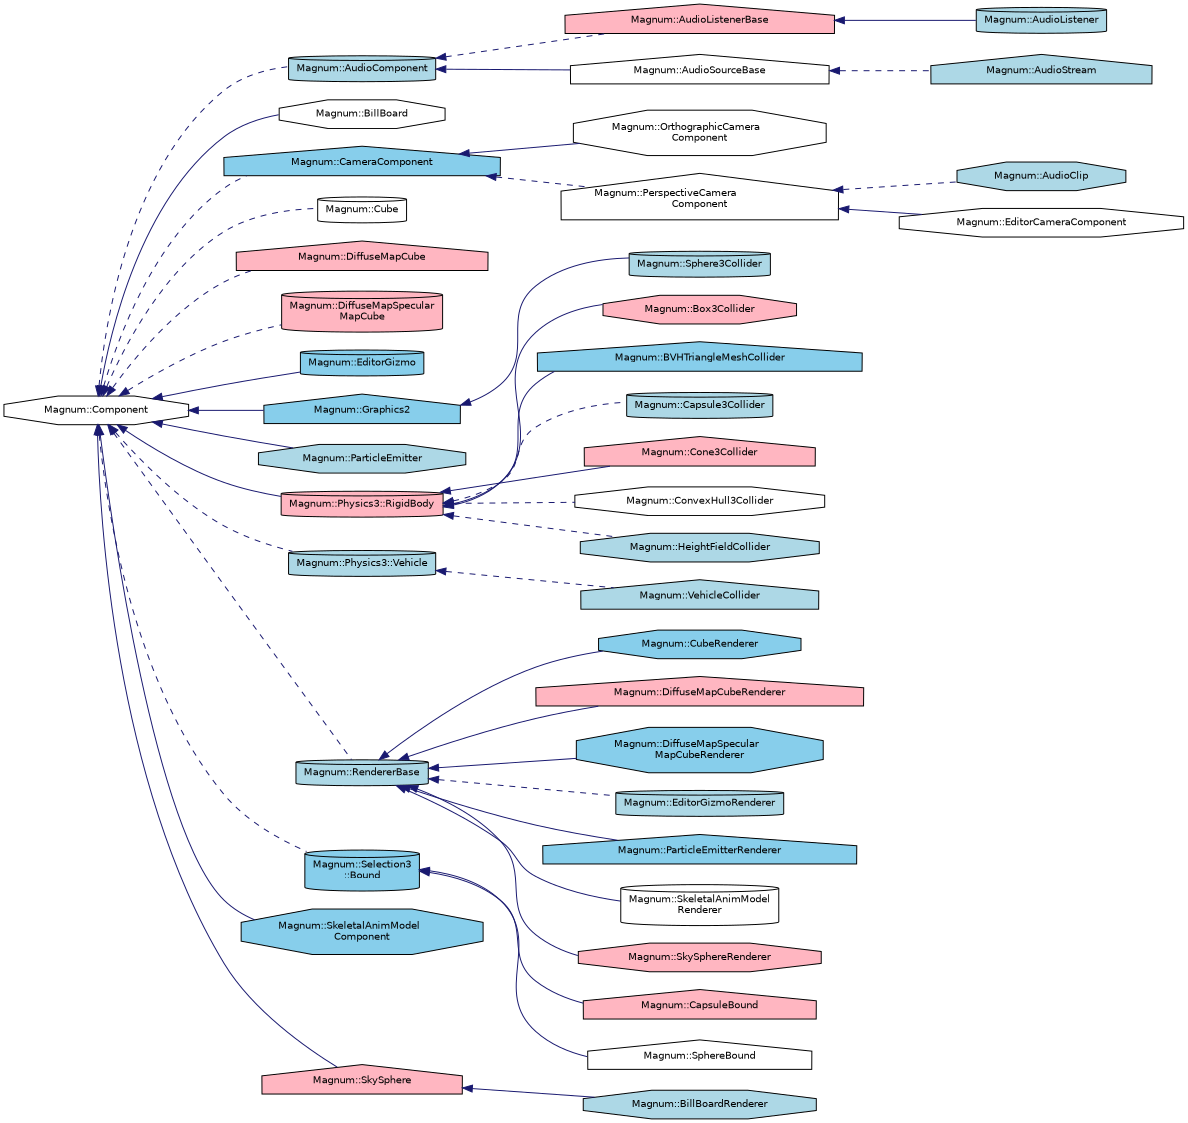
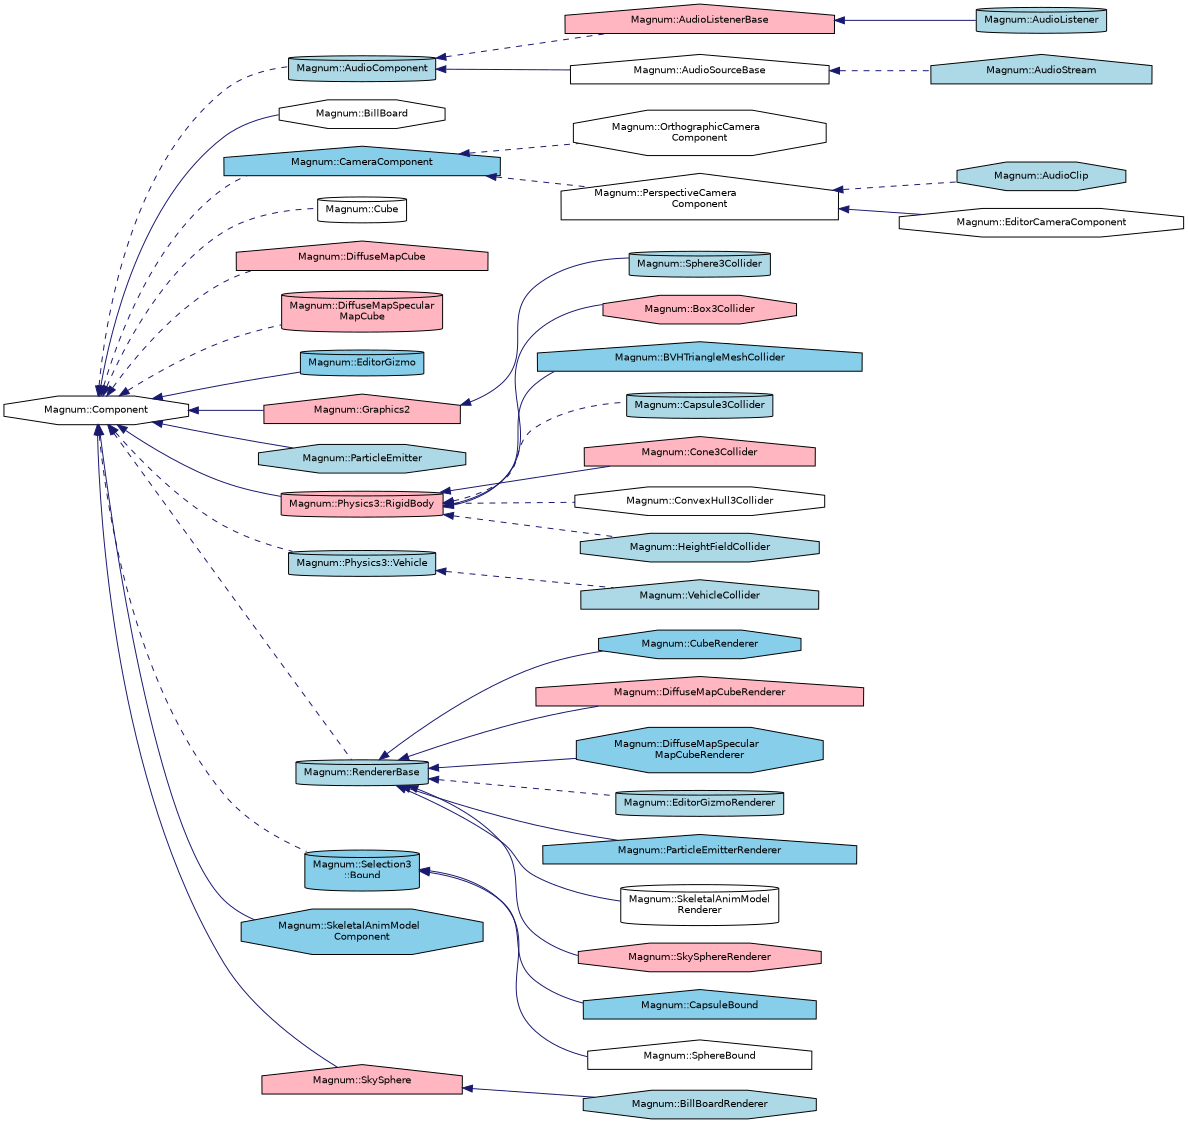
(525, 148) -> (525, 148)
(362, 410) -> (362, 410)
(700, 1006) -> (700, 1006)
